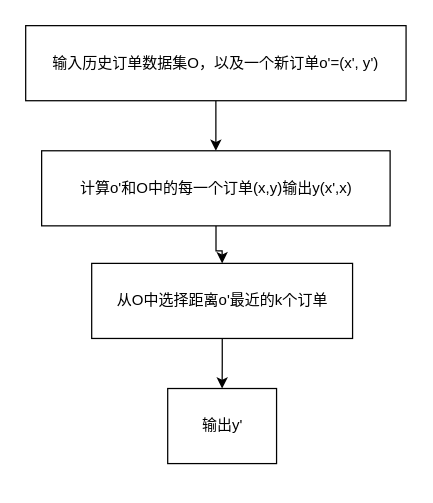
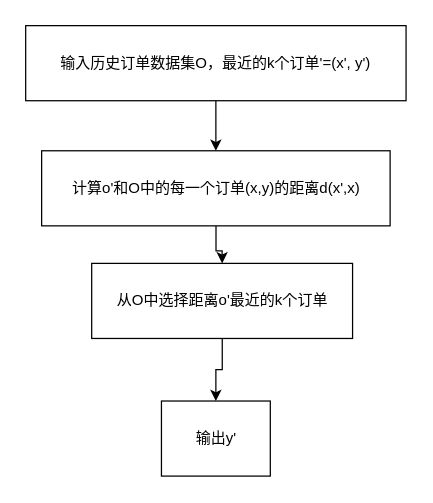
(216, 63) -> (216, 63)
(216, 188) -> (216, 188)
(222, 426) -> (216, 438)
